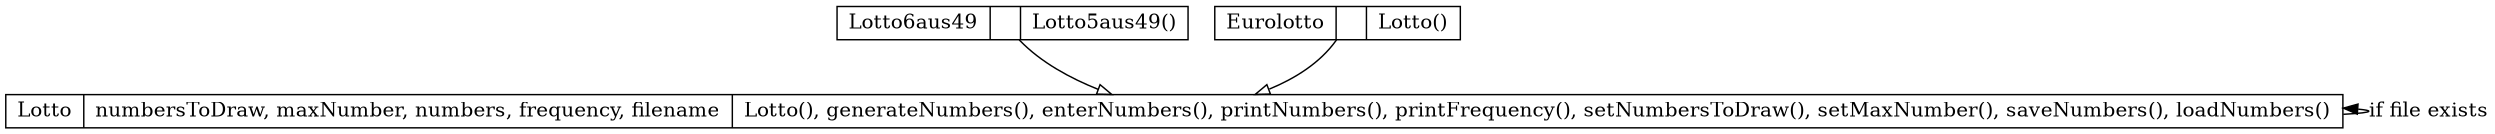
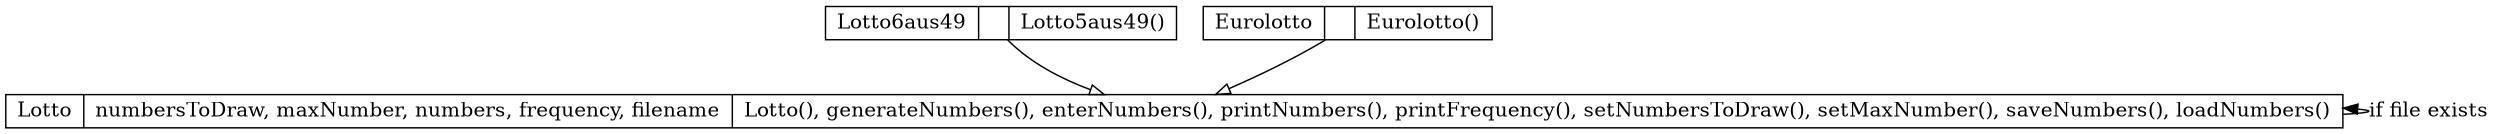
(1413, 22) -> (1424, 22)
